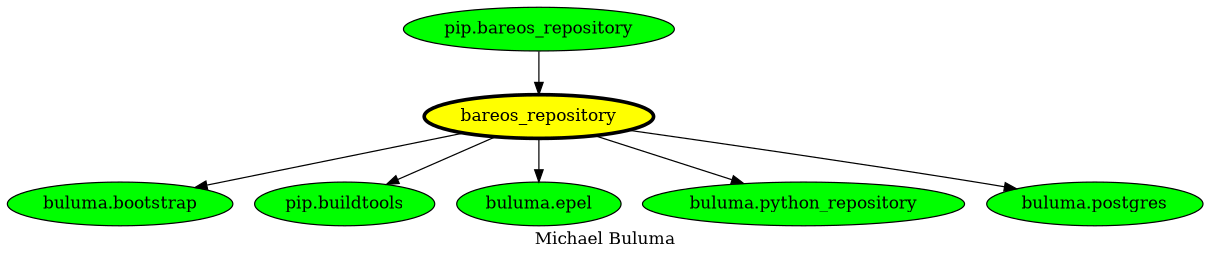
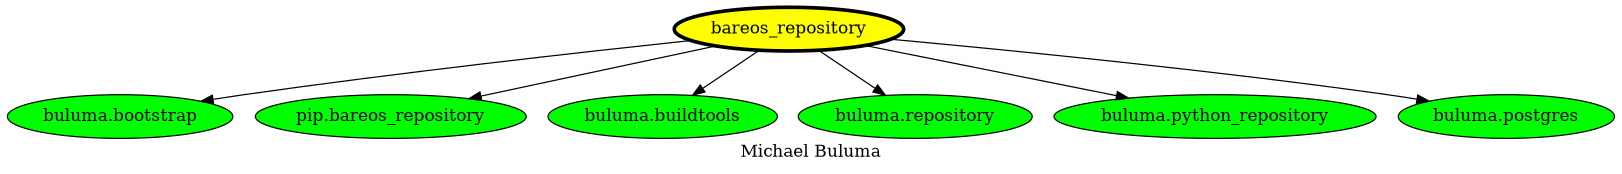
(539, 67) -> (598, 71)
(345, 204) -> (663, 117)
(539, 204) -> (915, 117)
